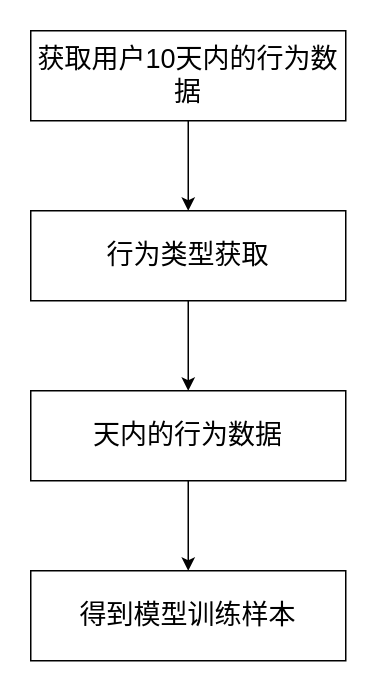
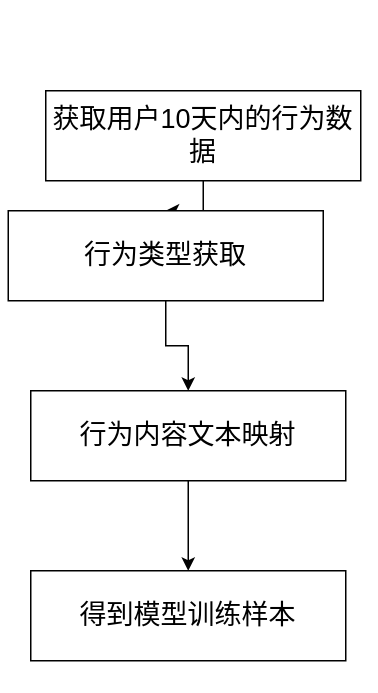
(188, 76) -> (203, 136)
(188, 256) -> (166, 256)
(188, 436) -> (188, 436)
